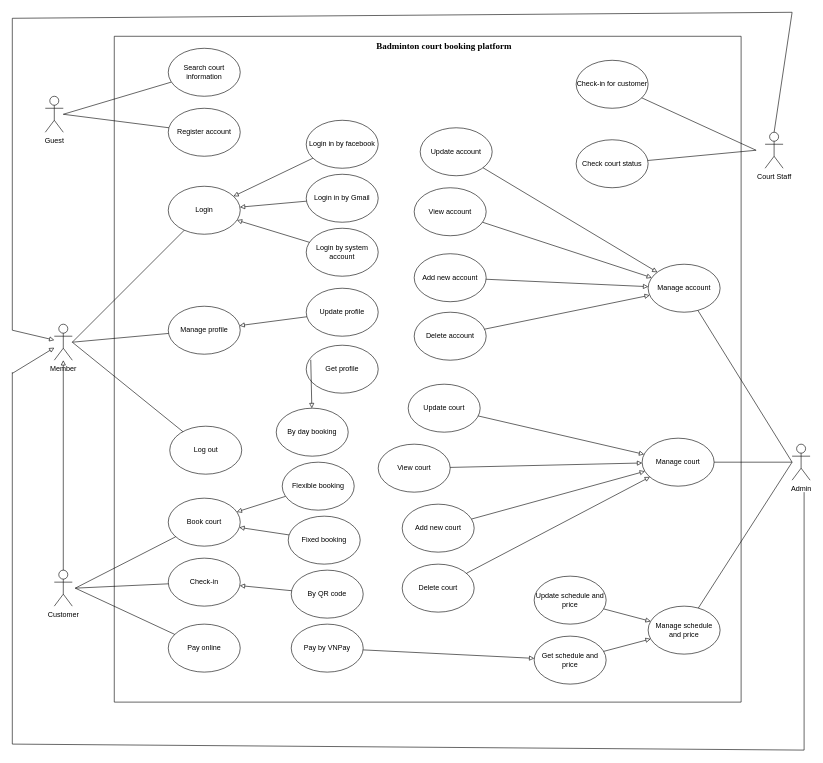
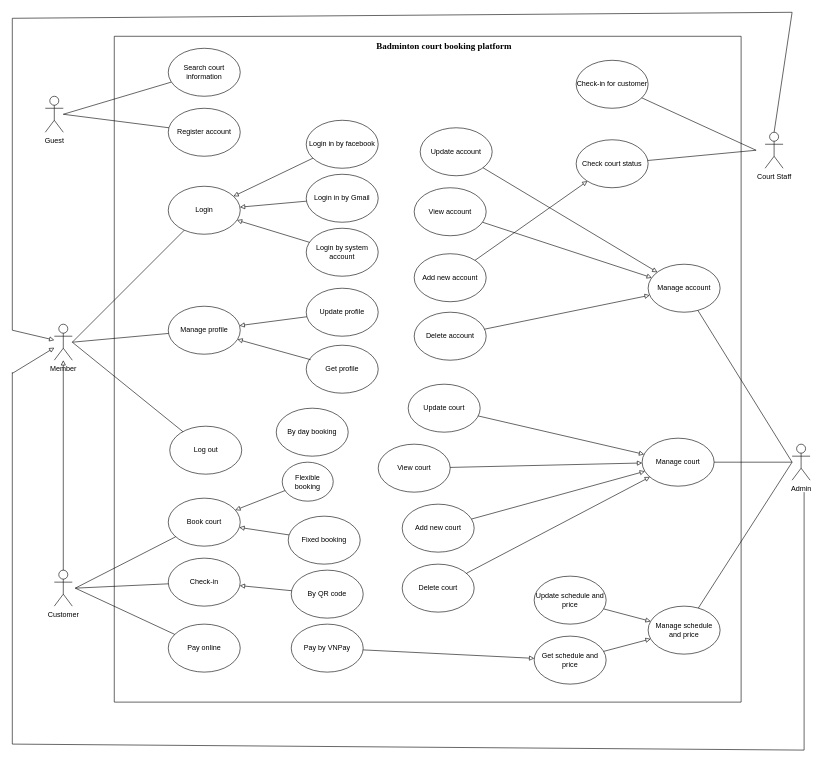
(564, 283) -> (529, 222)
(311, 381) -> (277, 350)
(318, 486) -> (308, 482)
